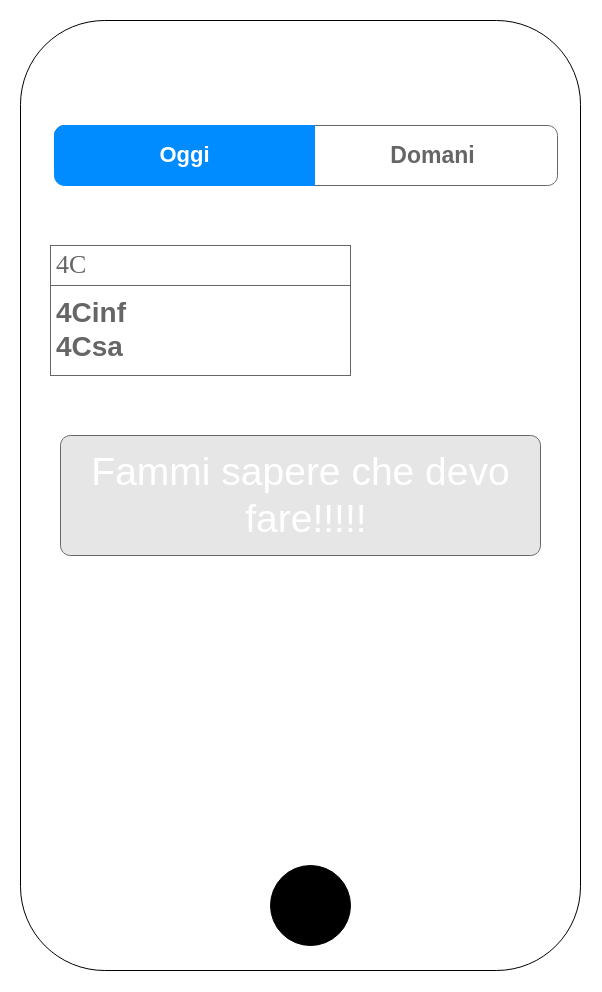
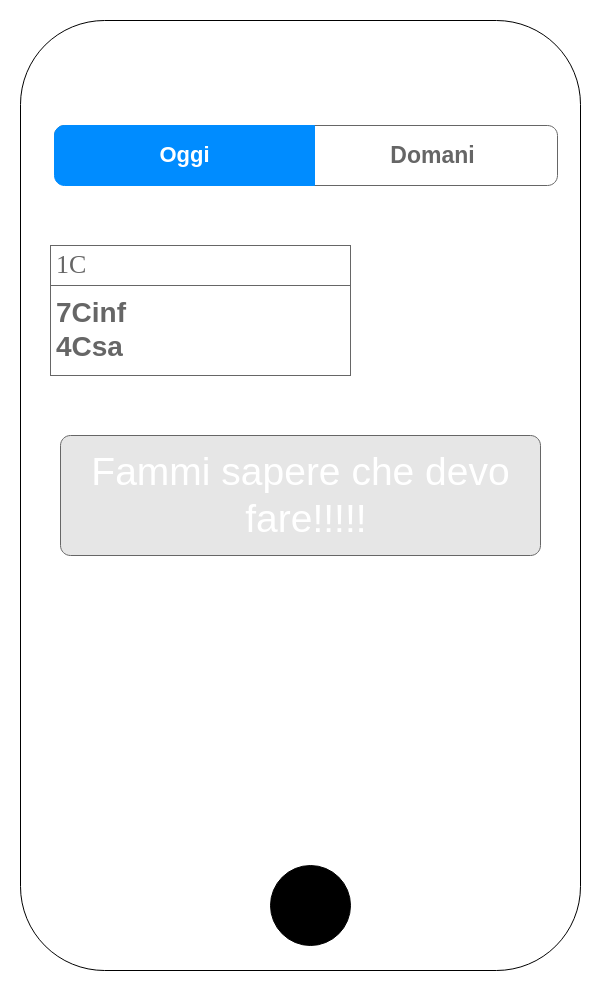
(66, 265) -> (66, 265)
(78, 330) -> (78, 330)
